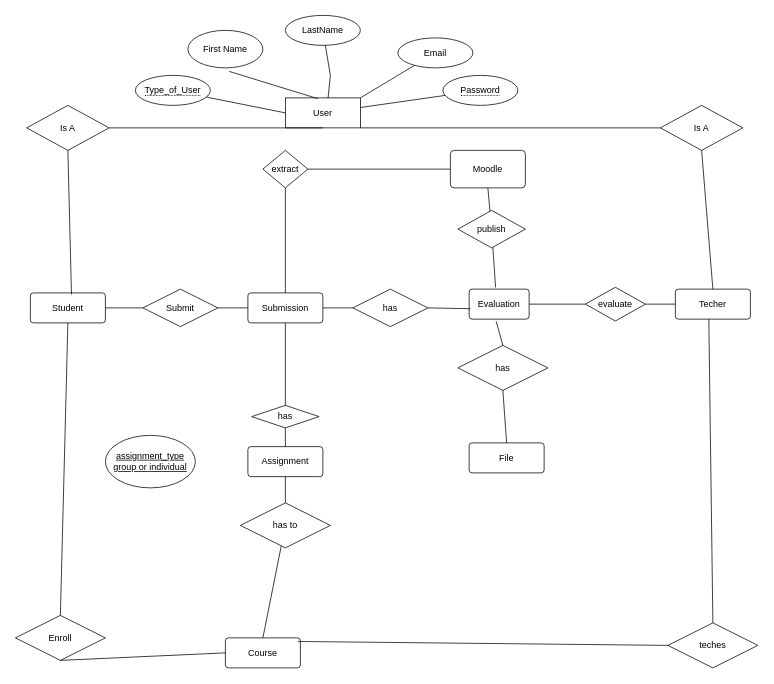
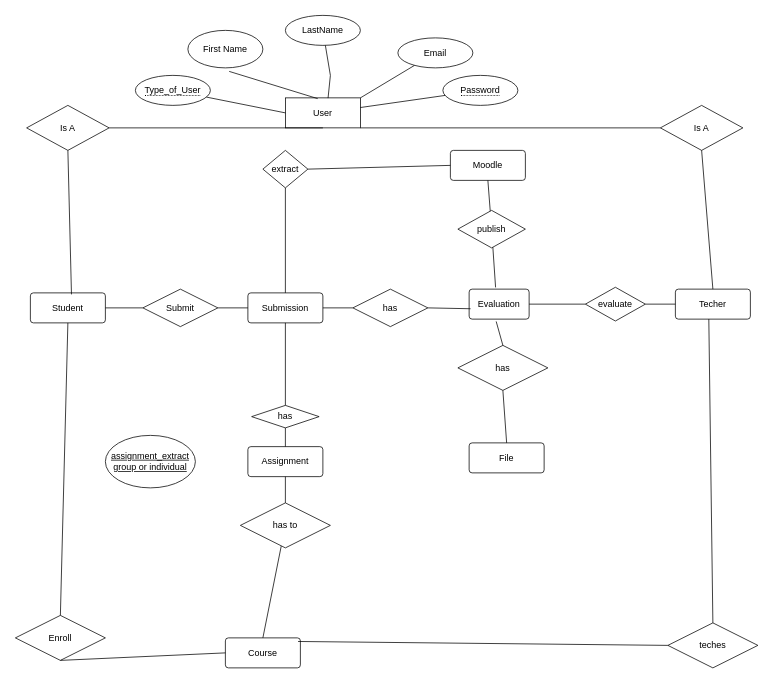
(488, 169) -> (488, 165)
(150, 462) -> (150, 462)
